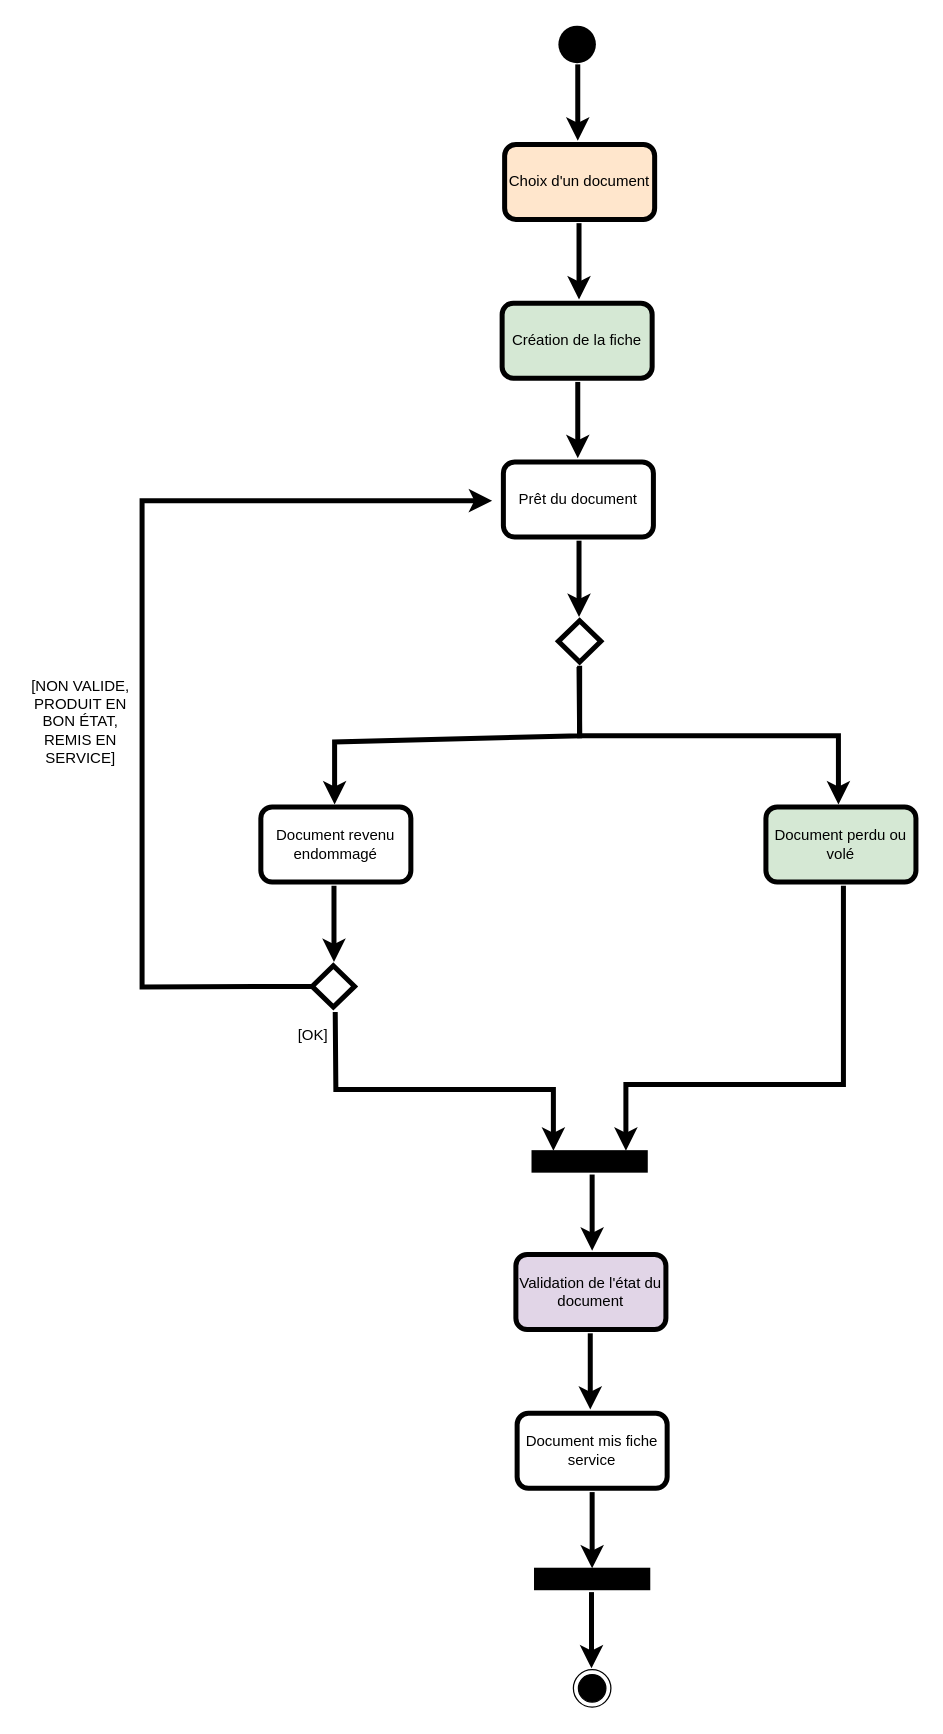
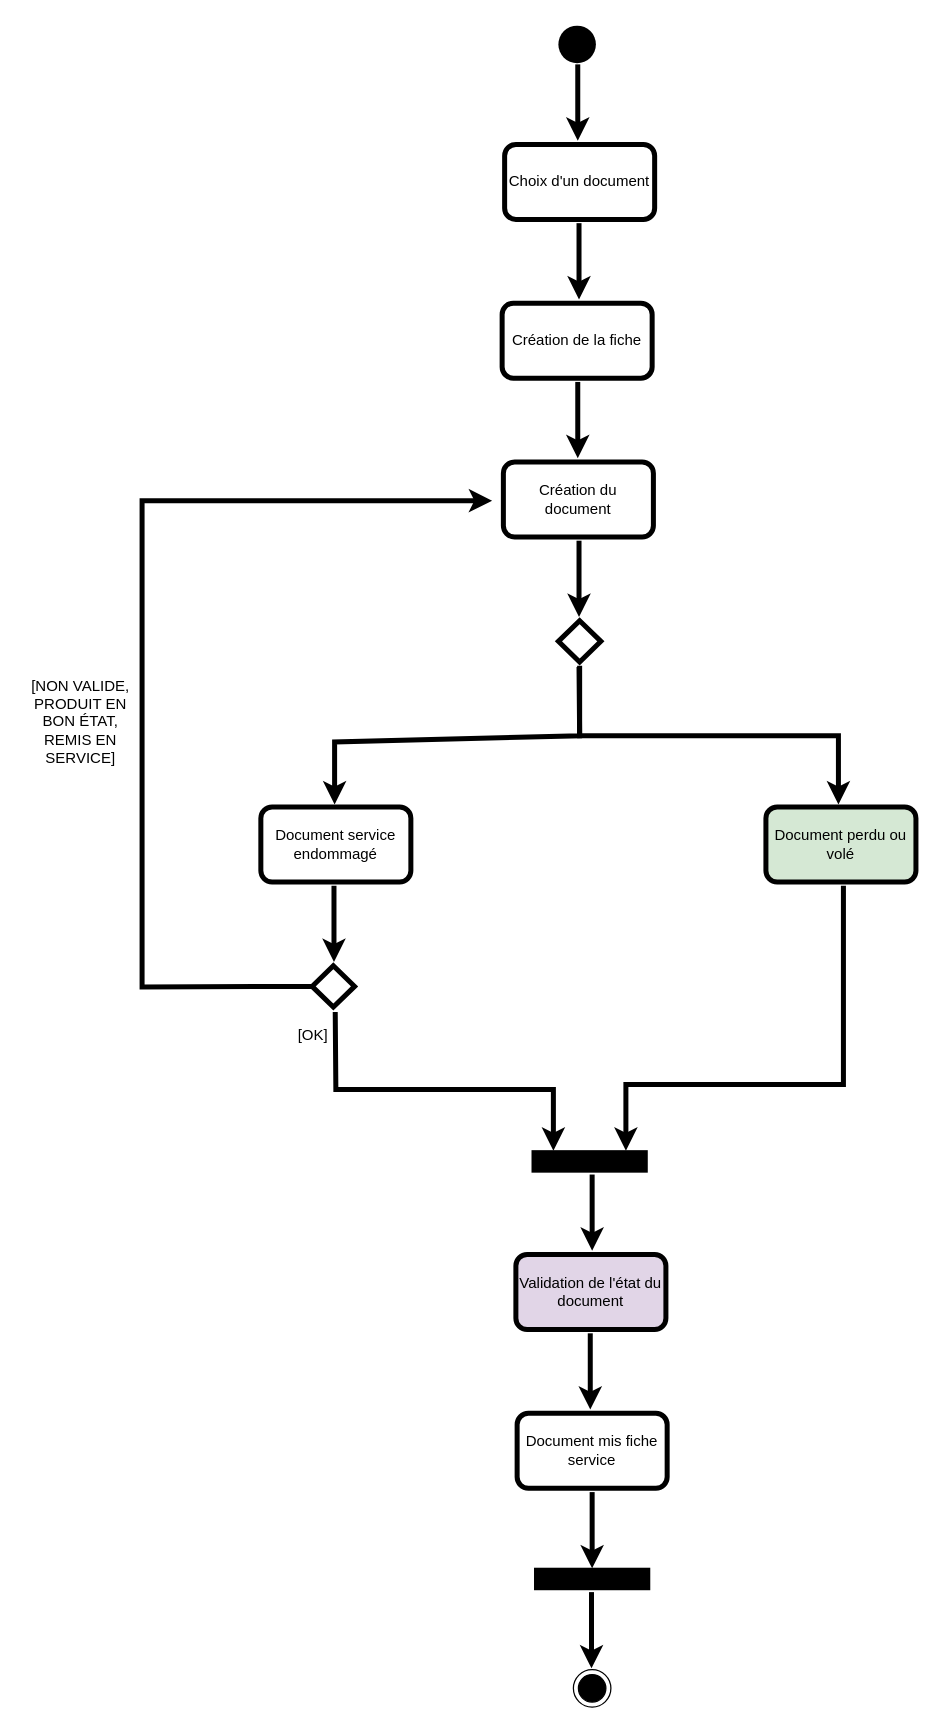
(579, 182) -> (579, 182)
(577, 341) -> (577, 341)
(578, 499) -> (578, 499)
(336, 844) -> (336, 844)
